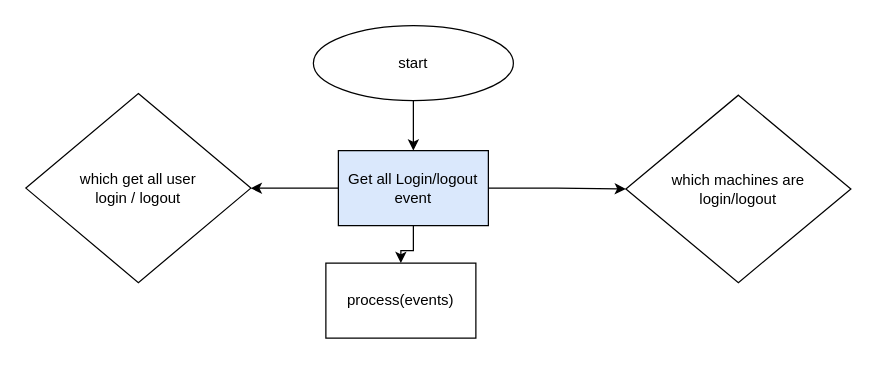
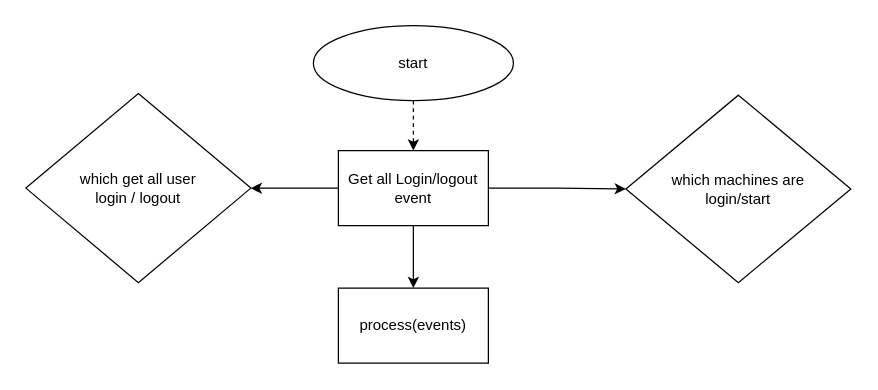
(413, 121) -> (413, 121)
(413, 188) -> (413, 188)
(738, 189) -> (738, 189)
(401, 301) -> (413, 326)
